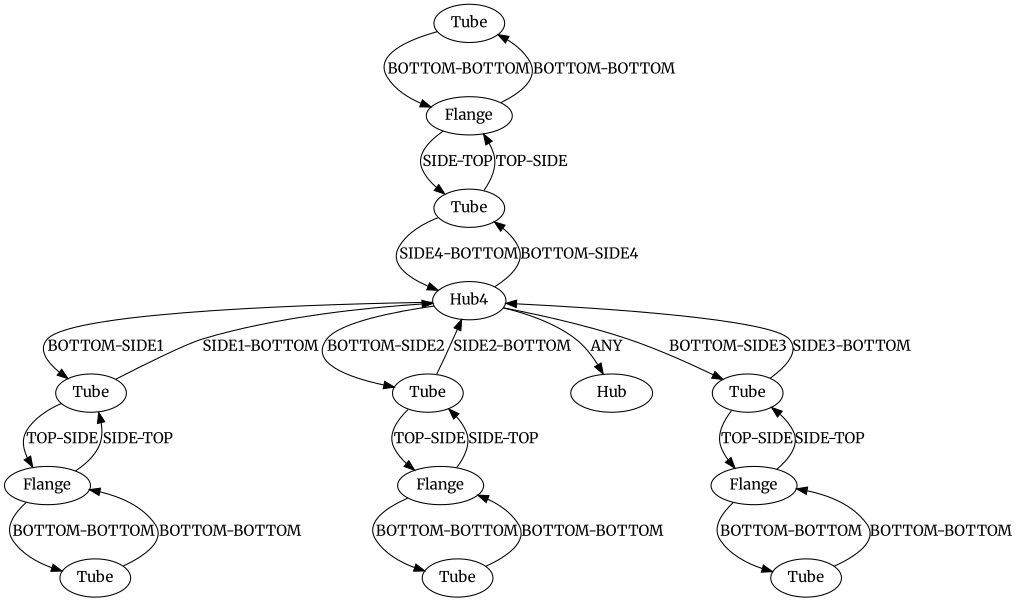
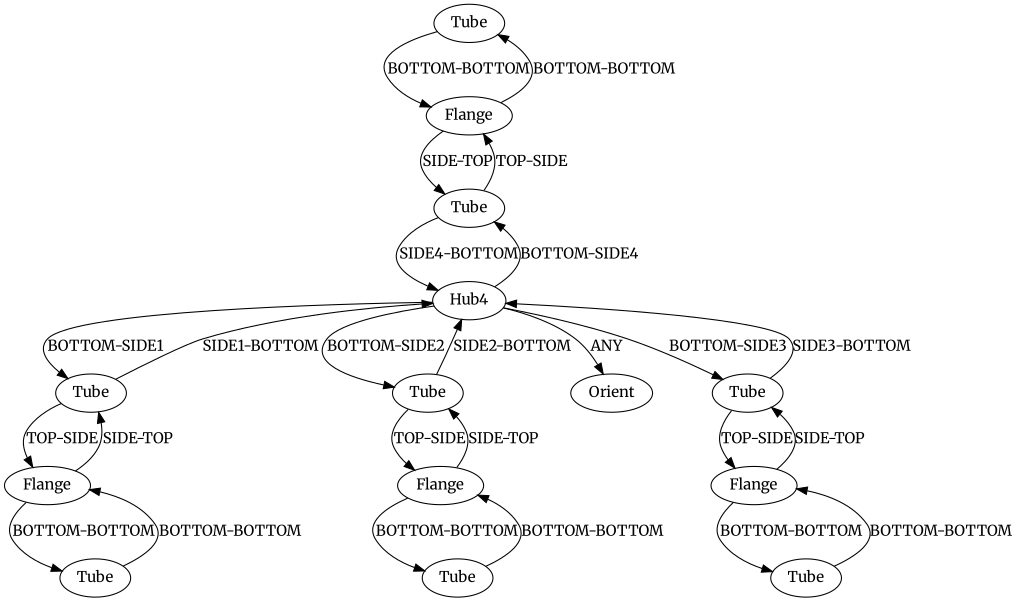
(612, 393) -> (612, 393)
